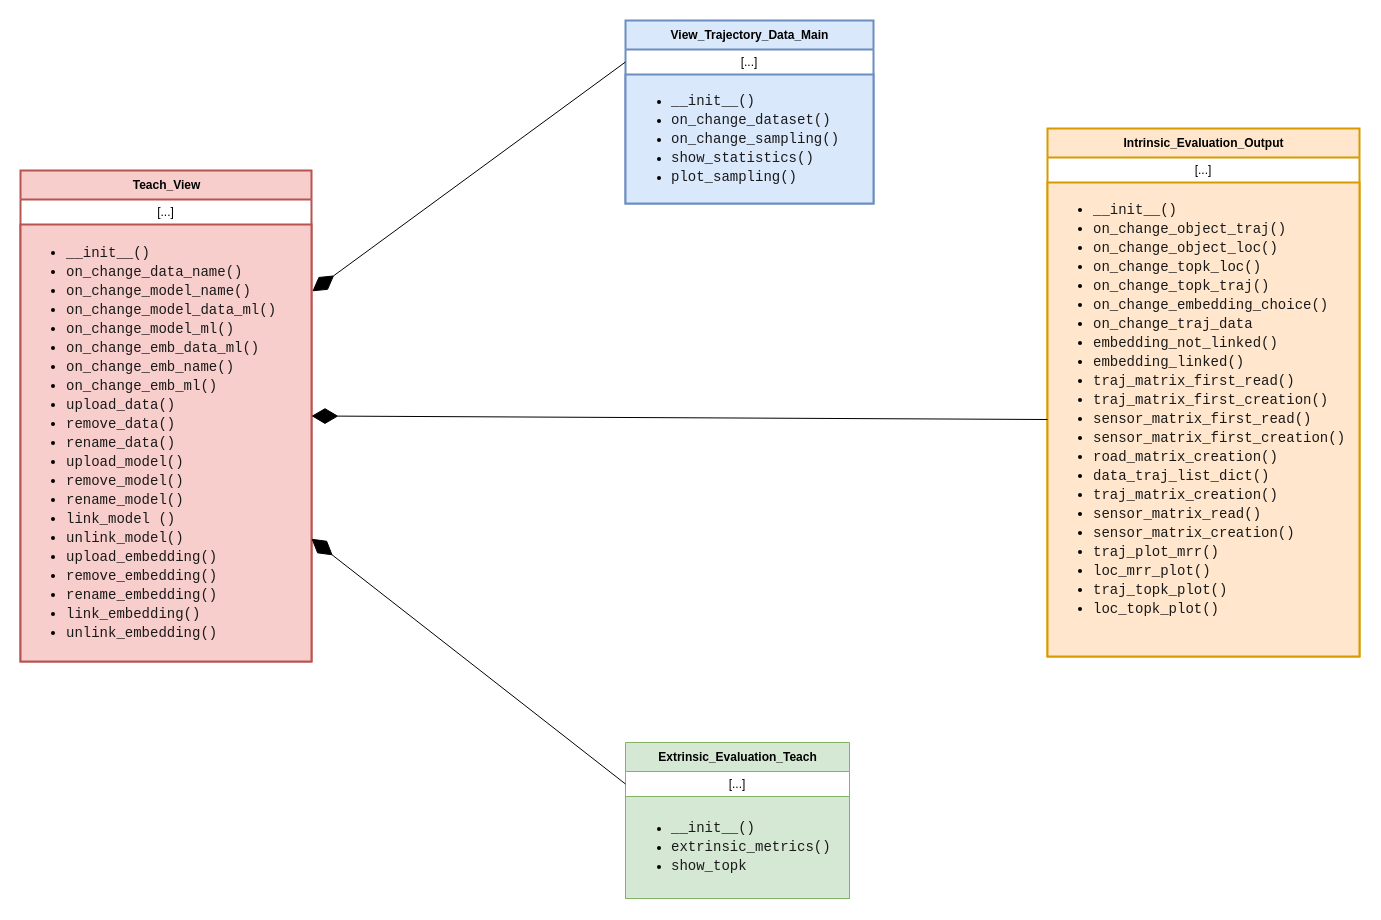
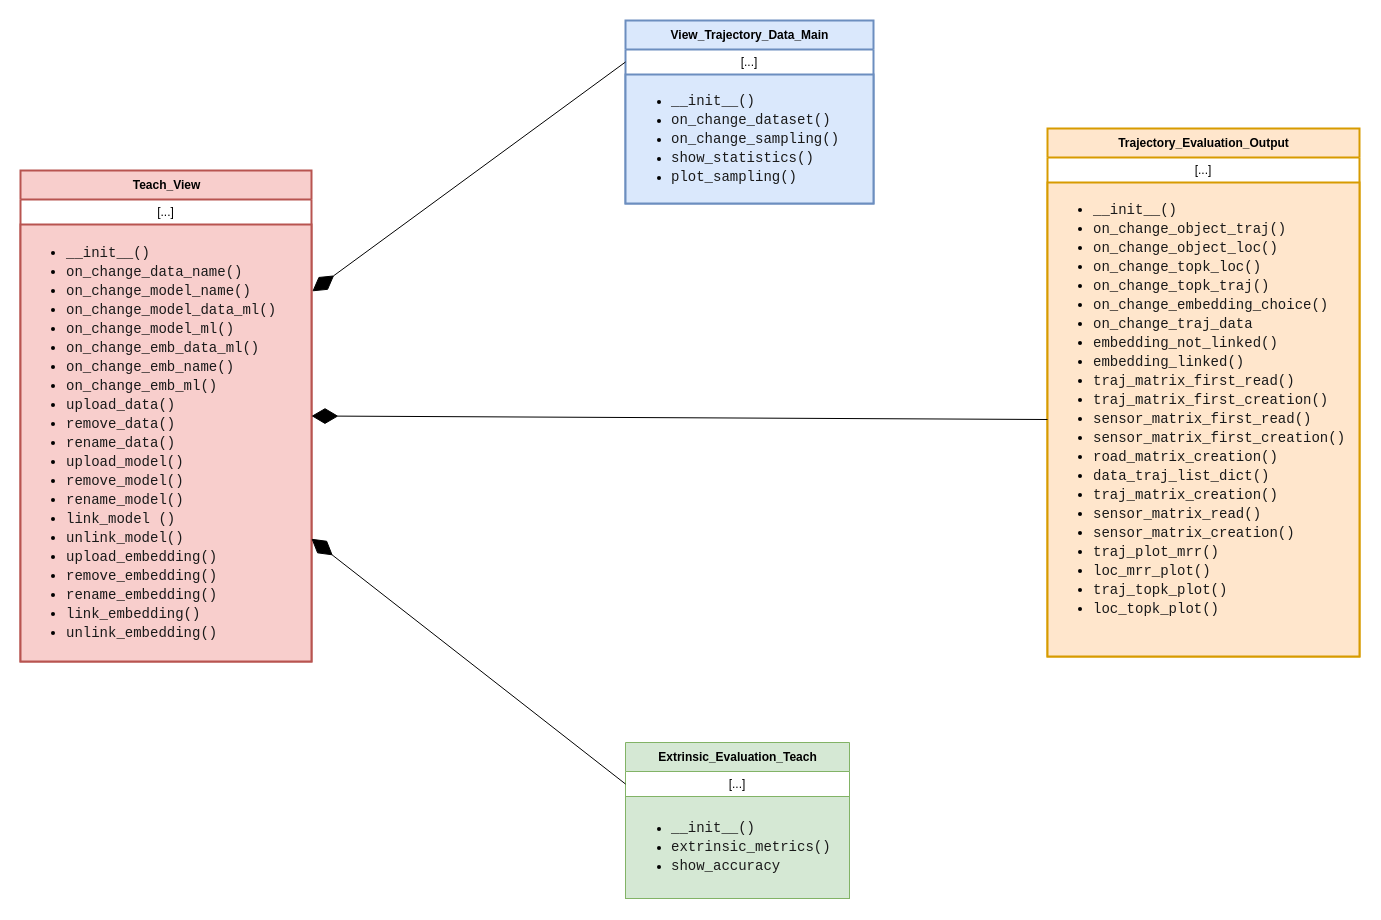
(1204, 144) -> (1204, 144)
(691, 848) -> (691, 848)
